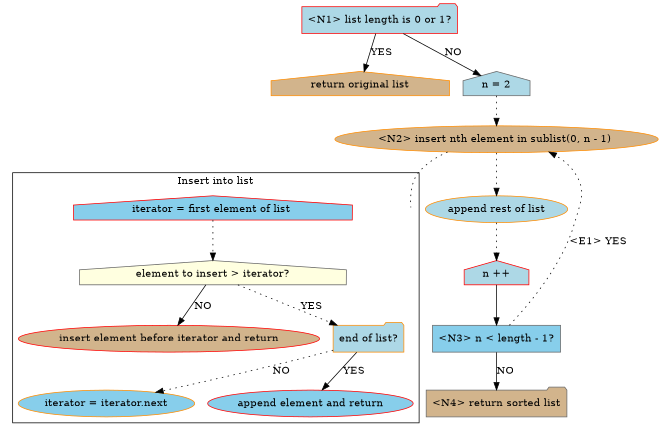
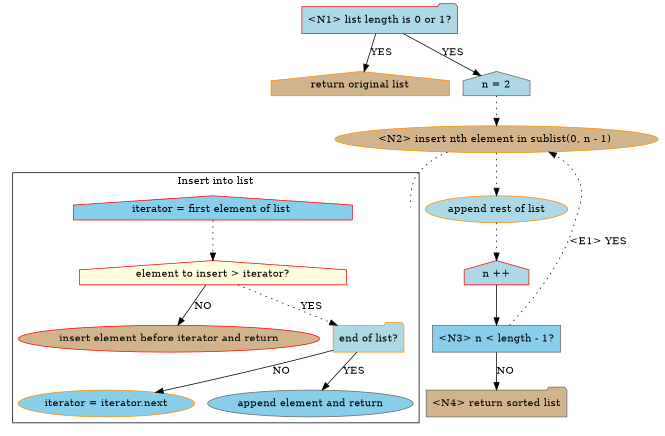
(453, 52) -> (453, 52)
(213, 274) -> (213, 274)
(248, 371) -> (248, 371)
(310, 403) -> (310, 403)
